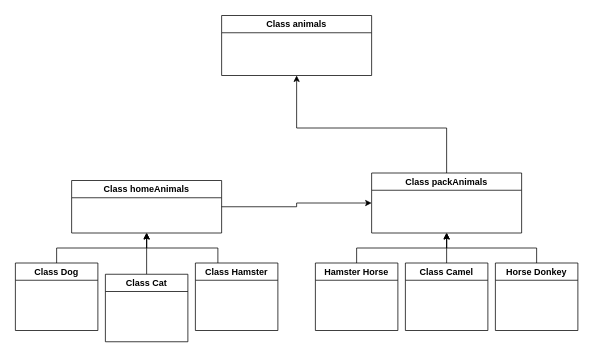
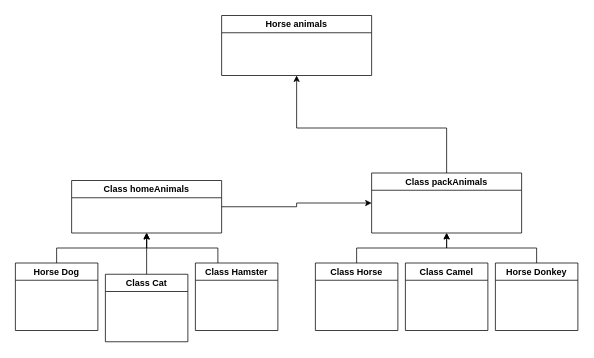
(297, 24) -> (297, 24)
(447, 256) -> none
(57, 272) -> (57, 272)
(357, 272) -> (357, 272)
